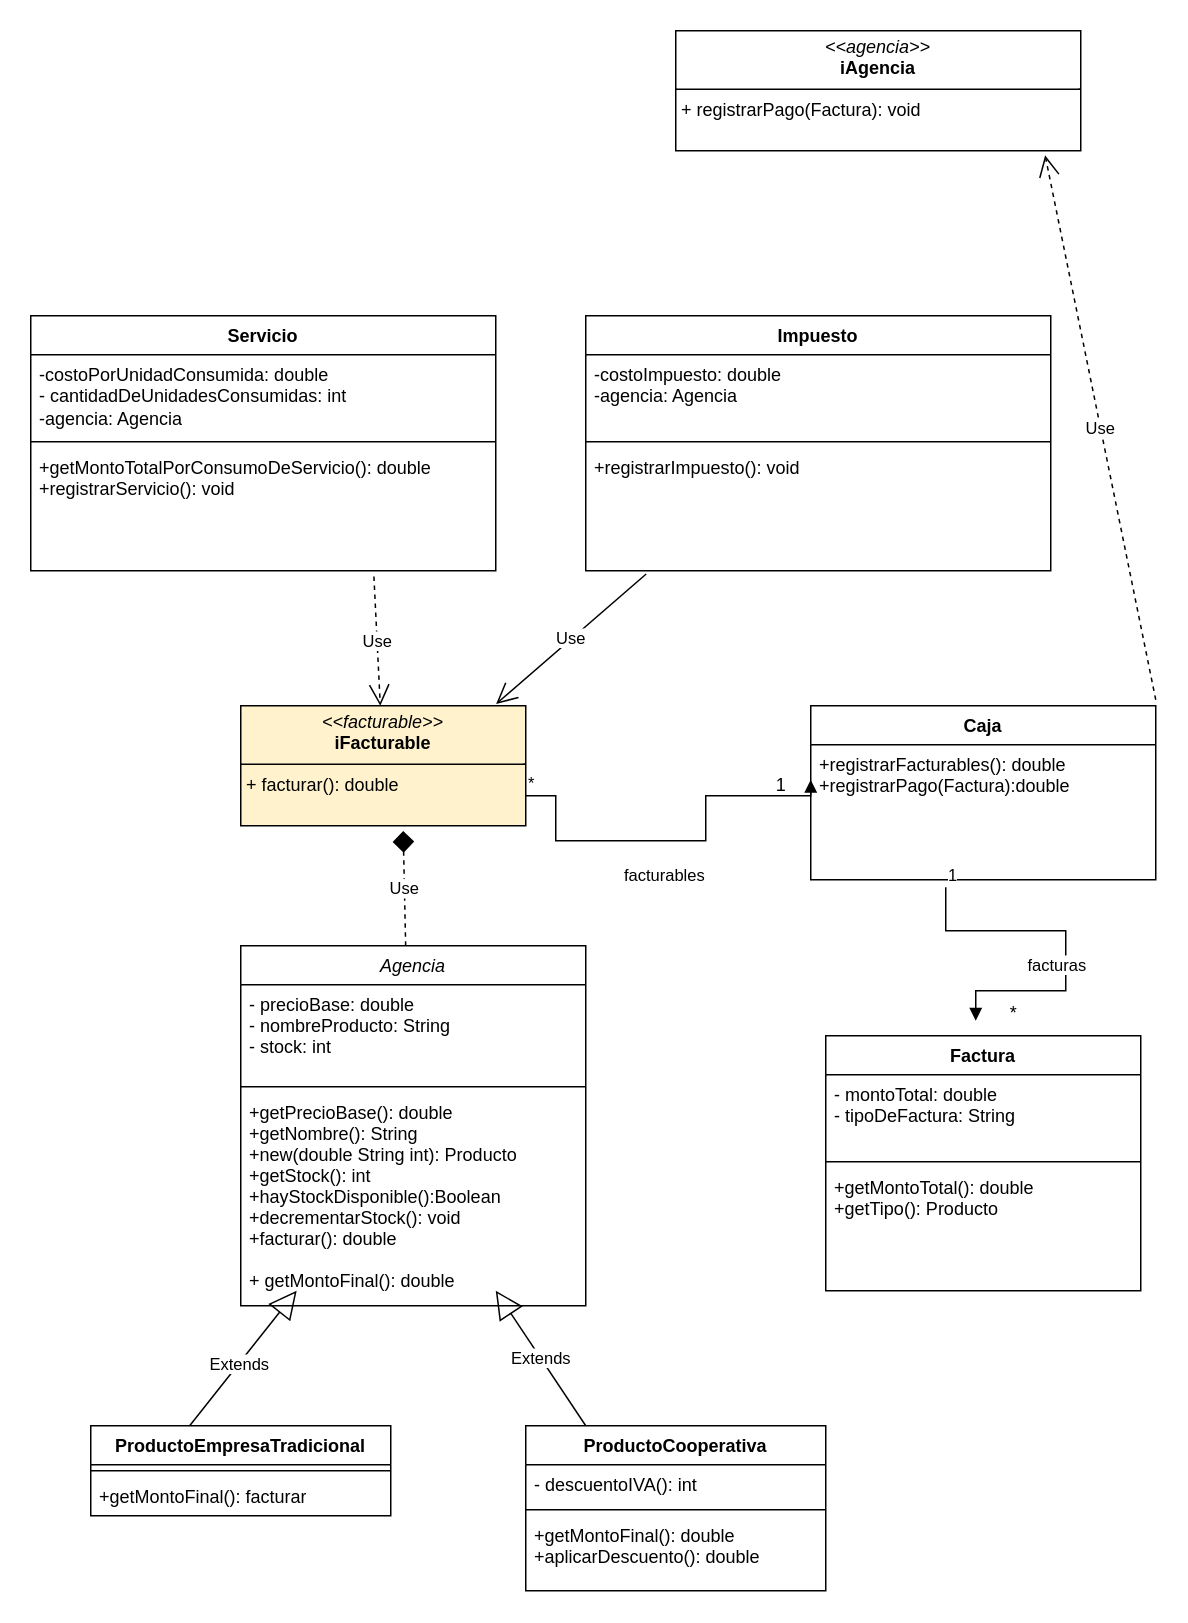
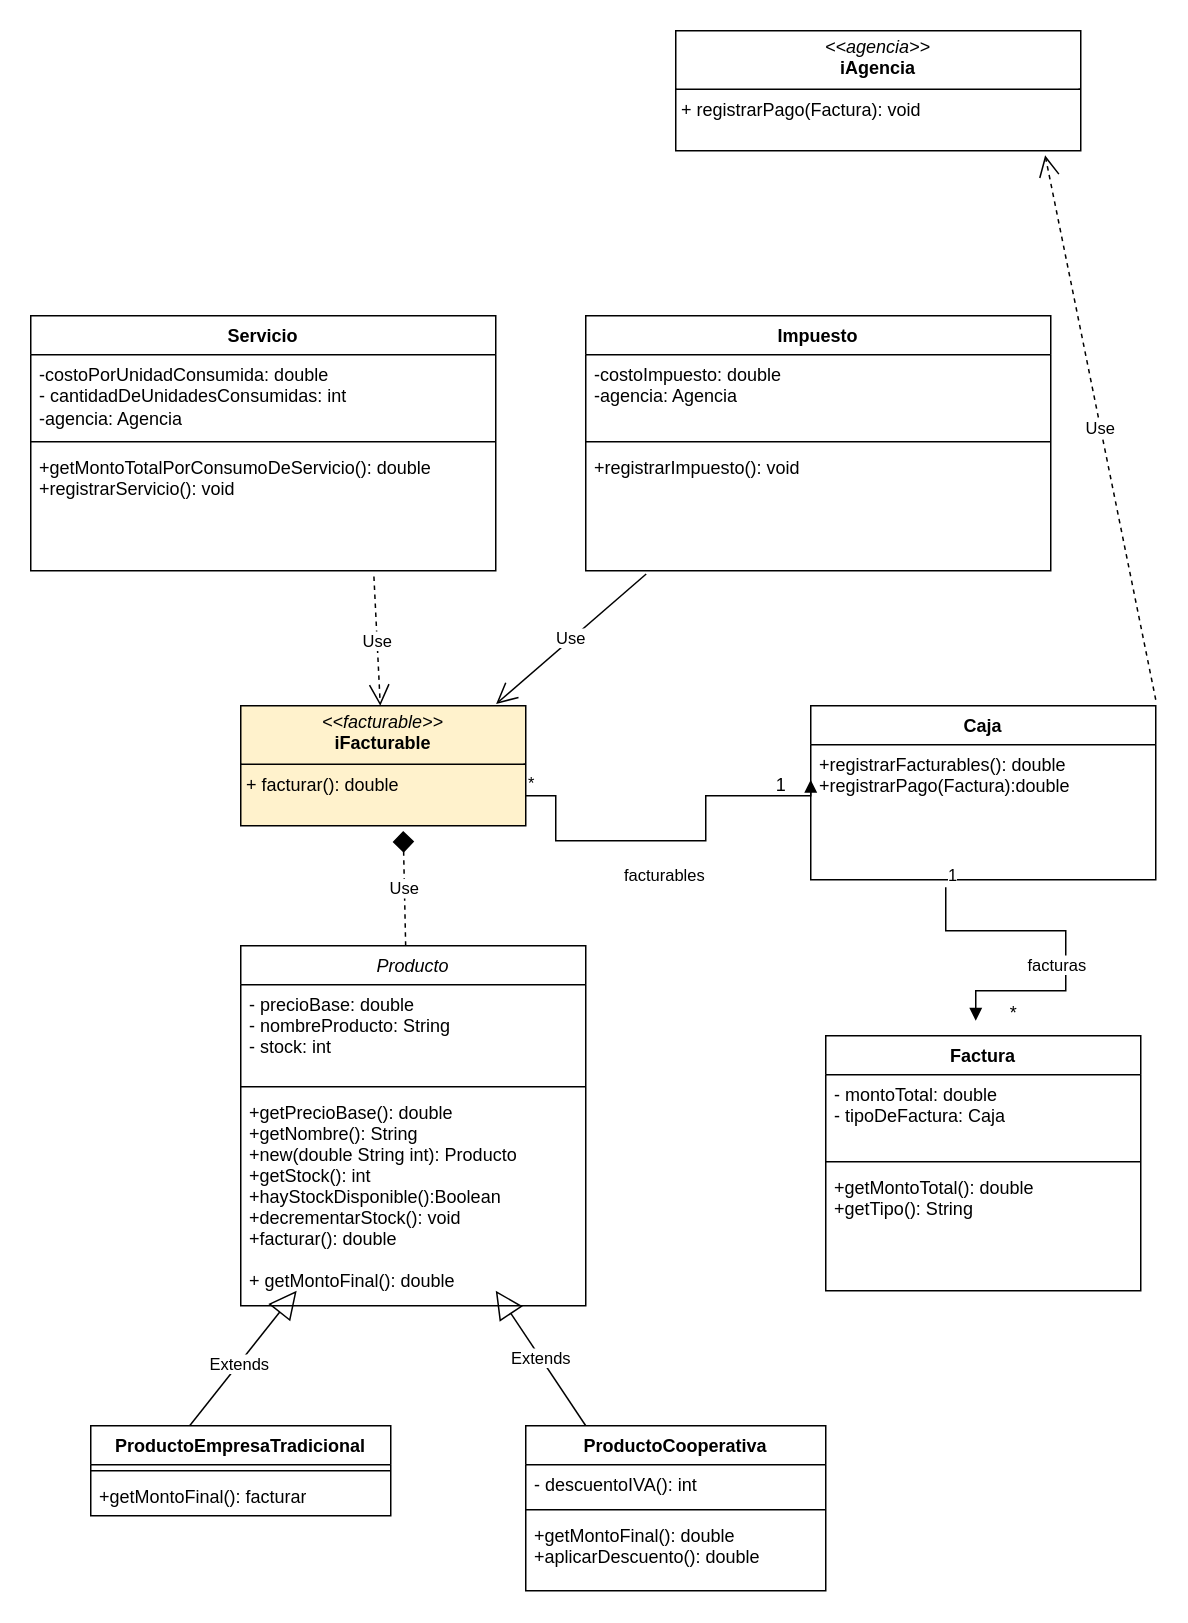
(413, 966) -> (413, 966)
(939, 1107) -> (931, 1107)
(946, 1200) -> (946, 1200)
